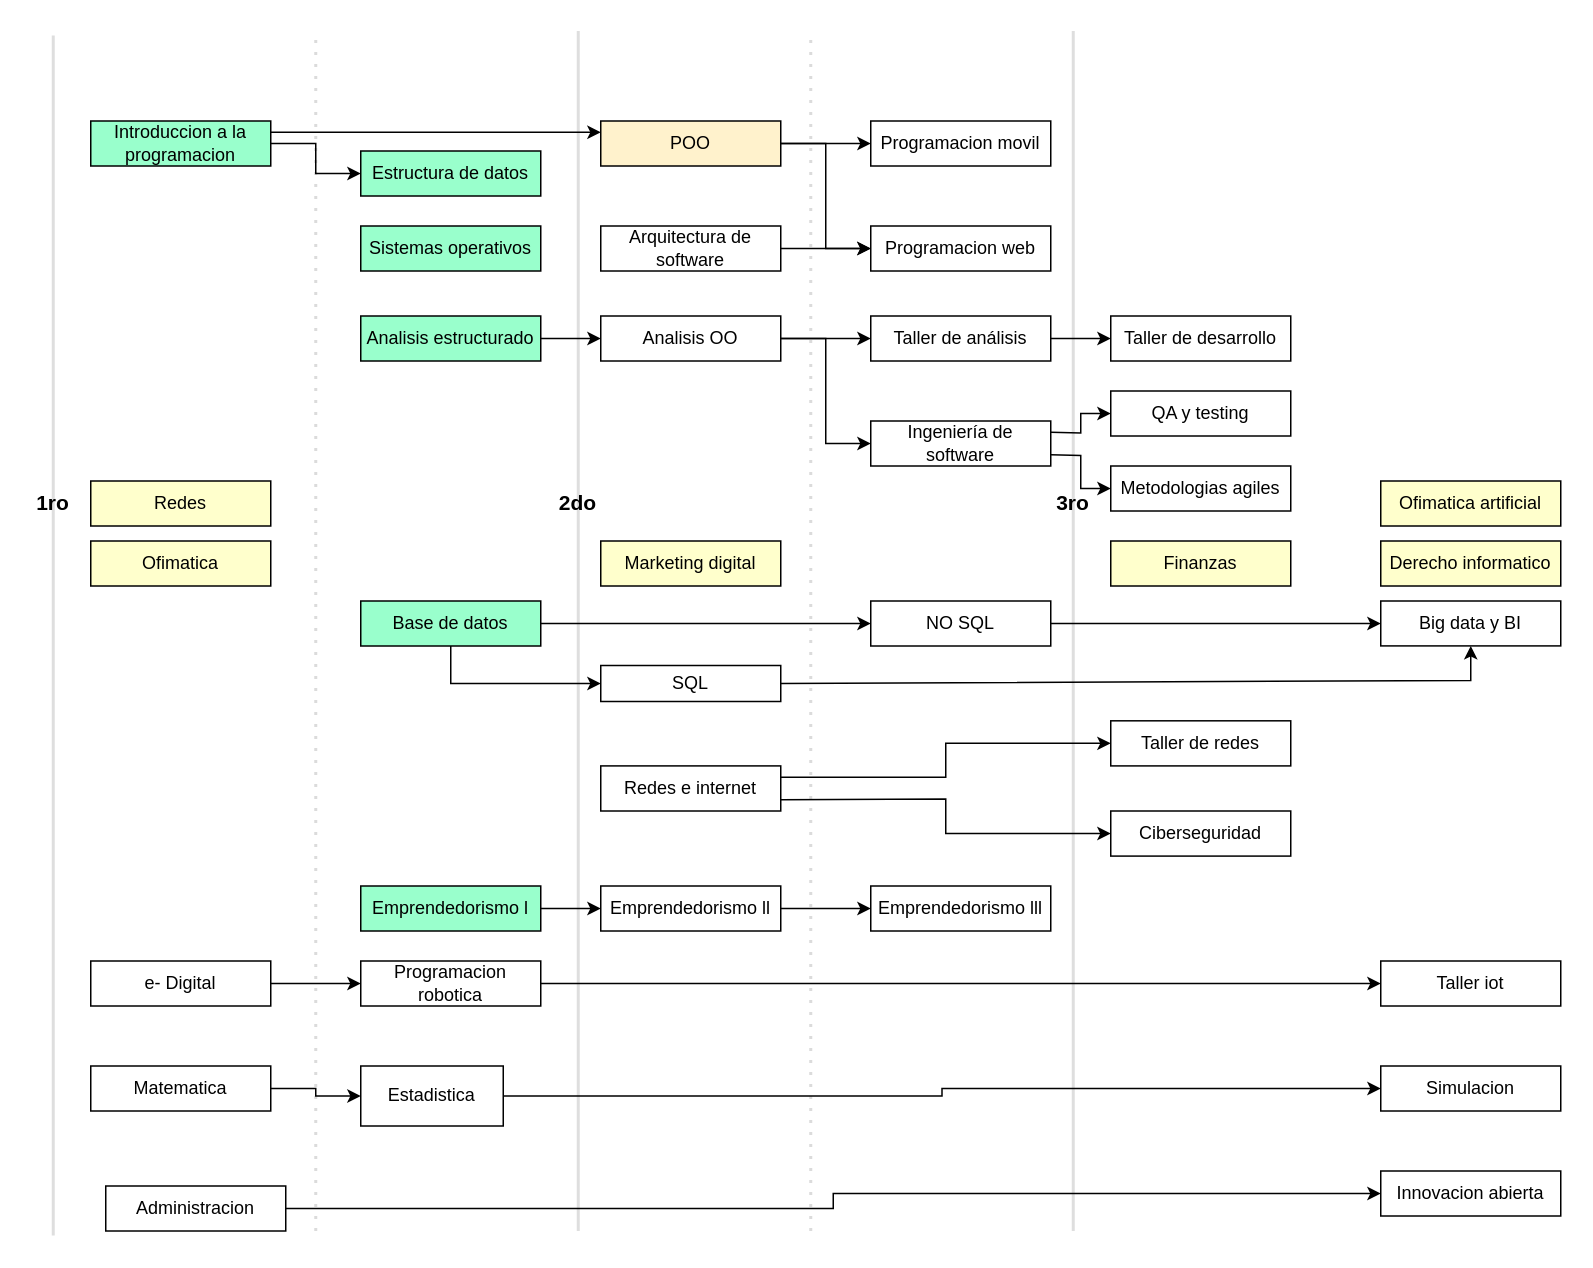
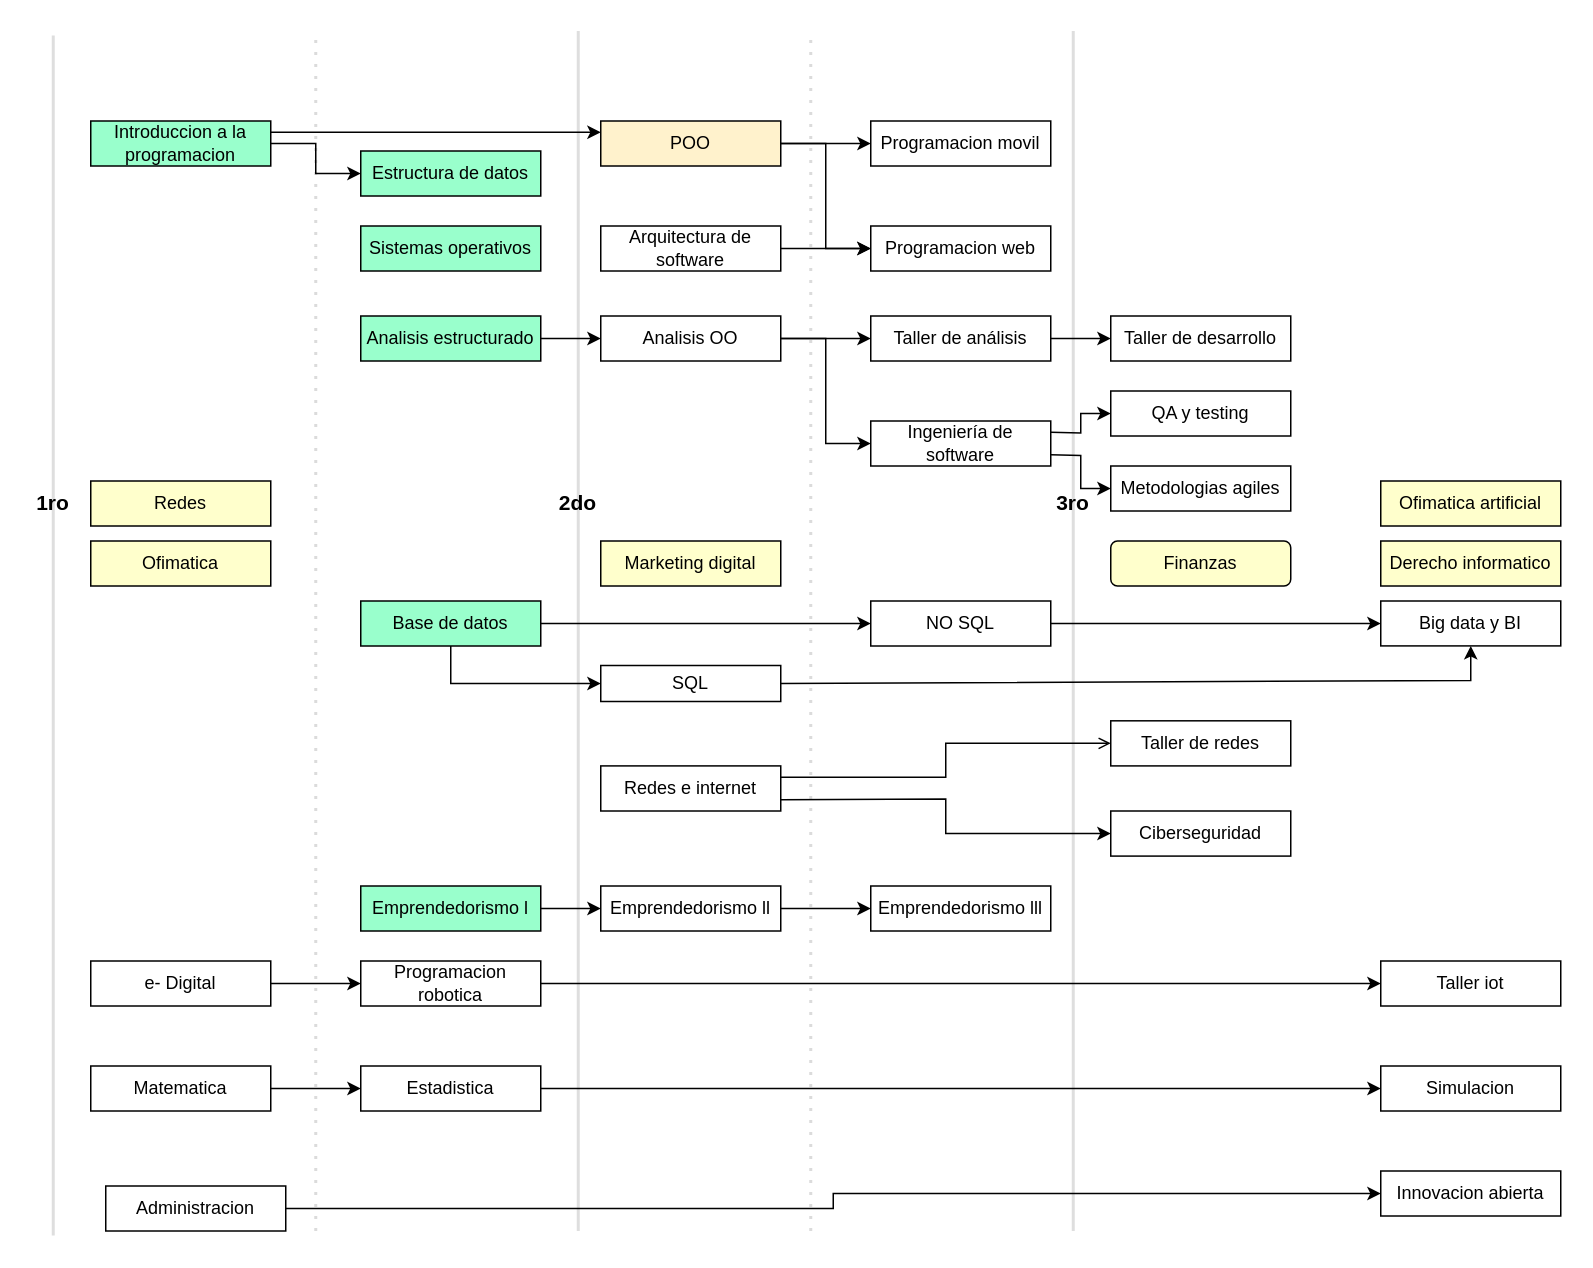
(1201, 563) -> (1201, 563)
(1099, 743) -> (1101, 743)
(432, 1096) -> (451, 1088)
